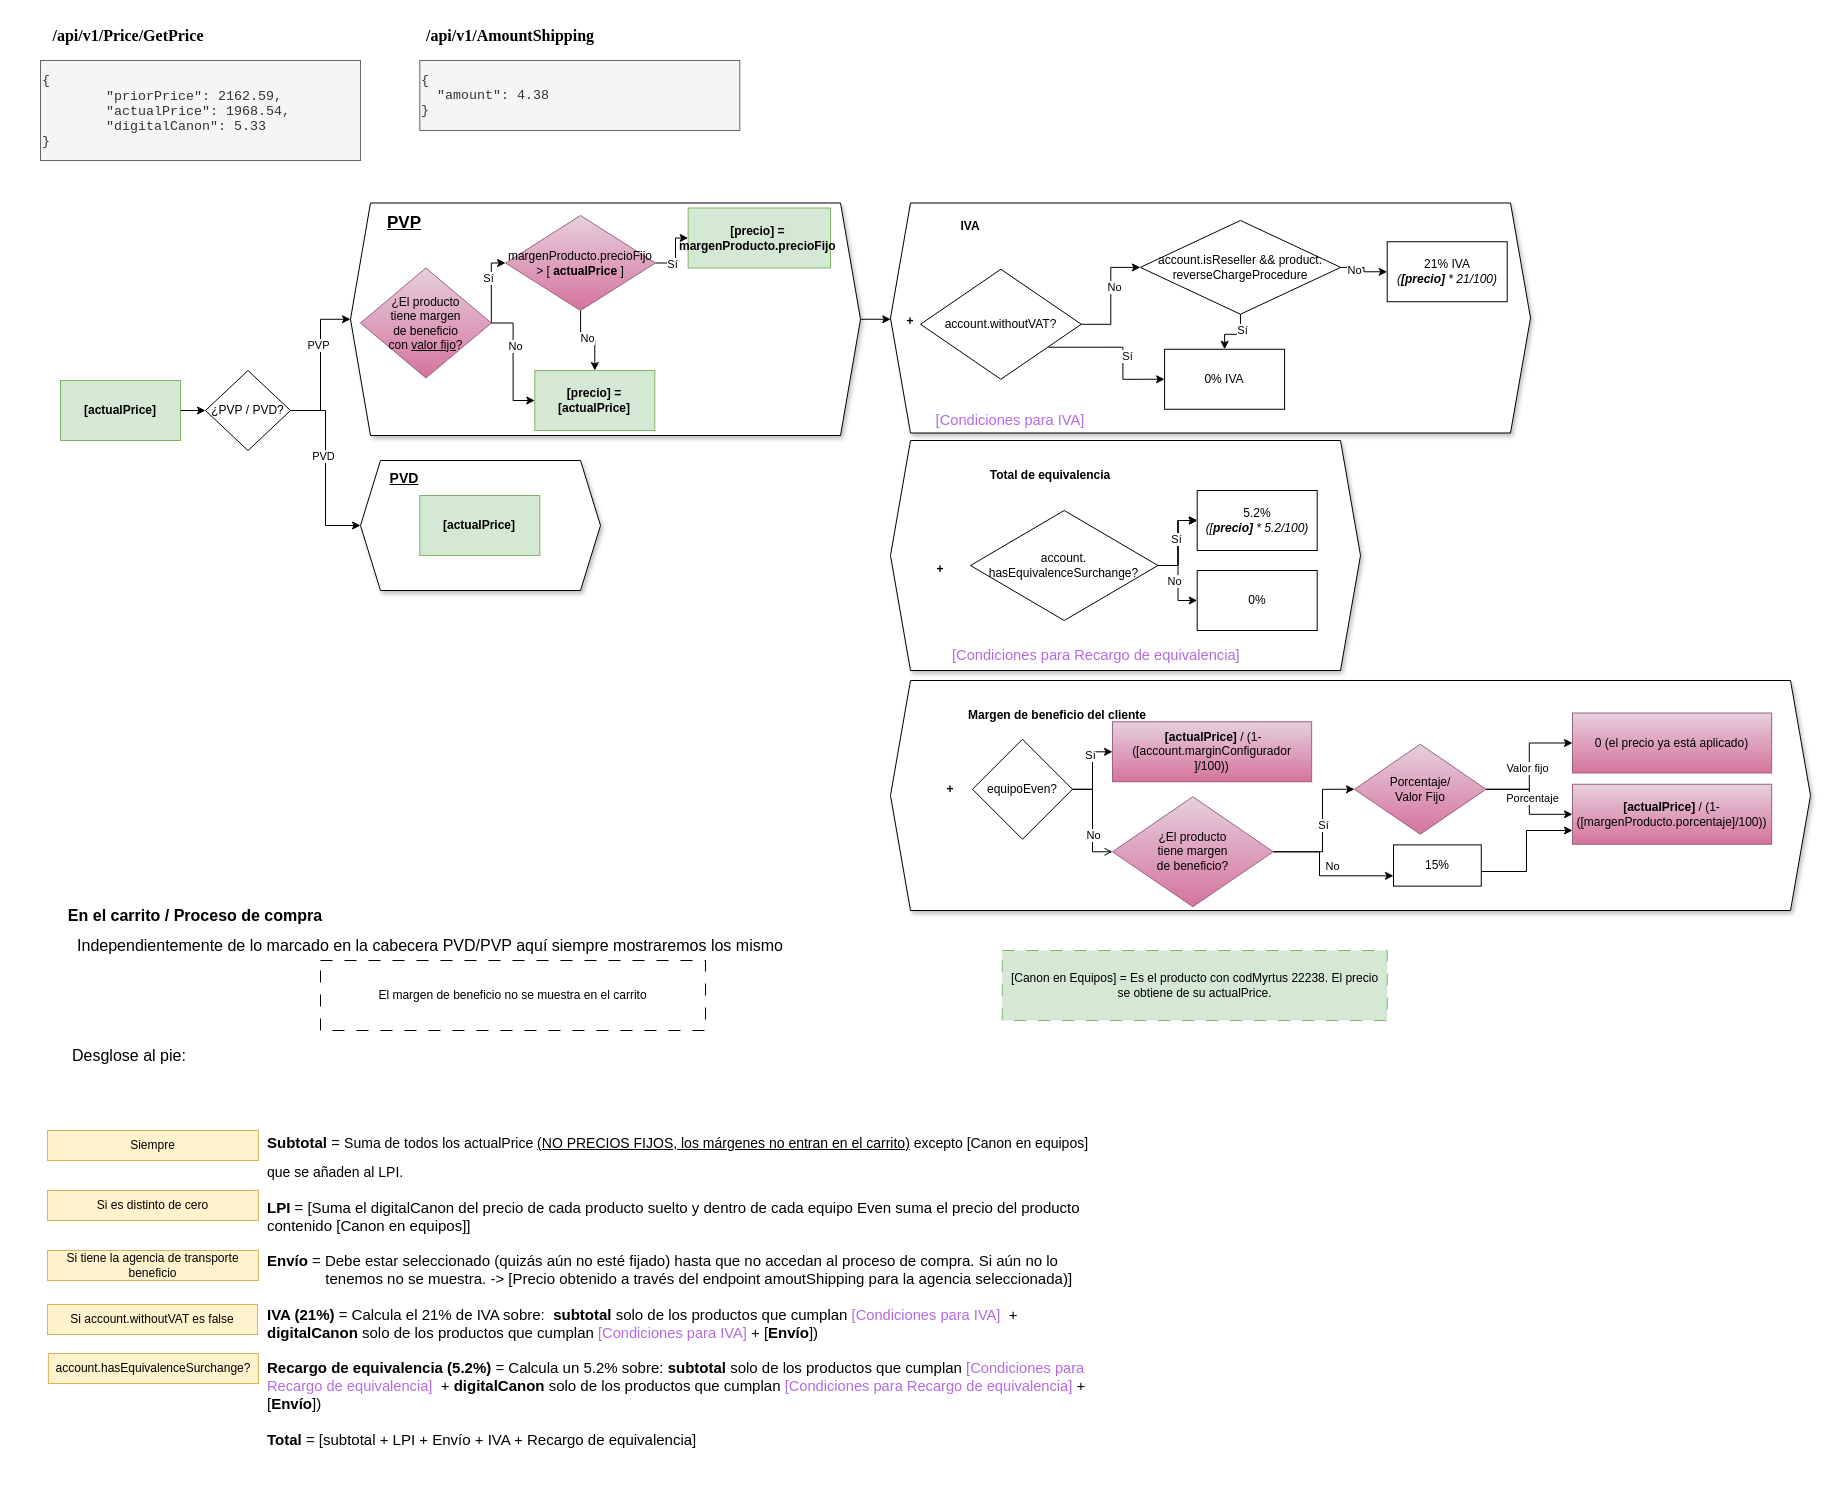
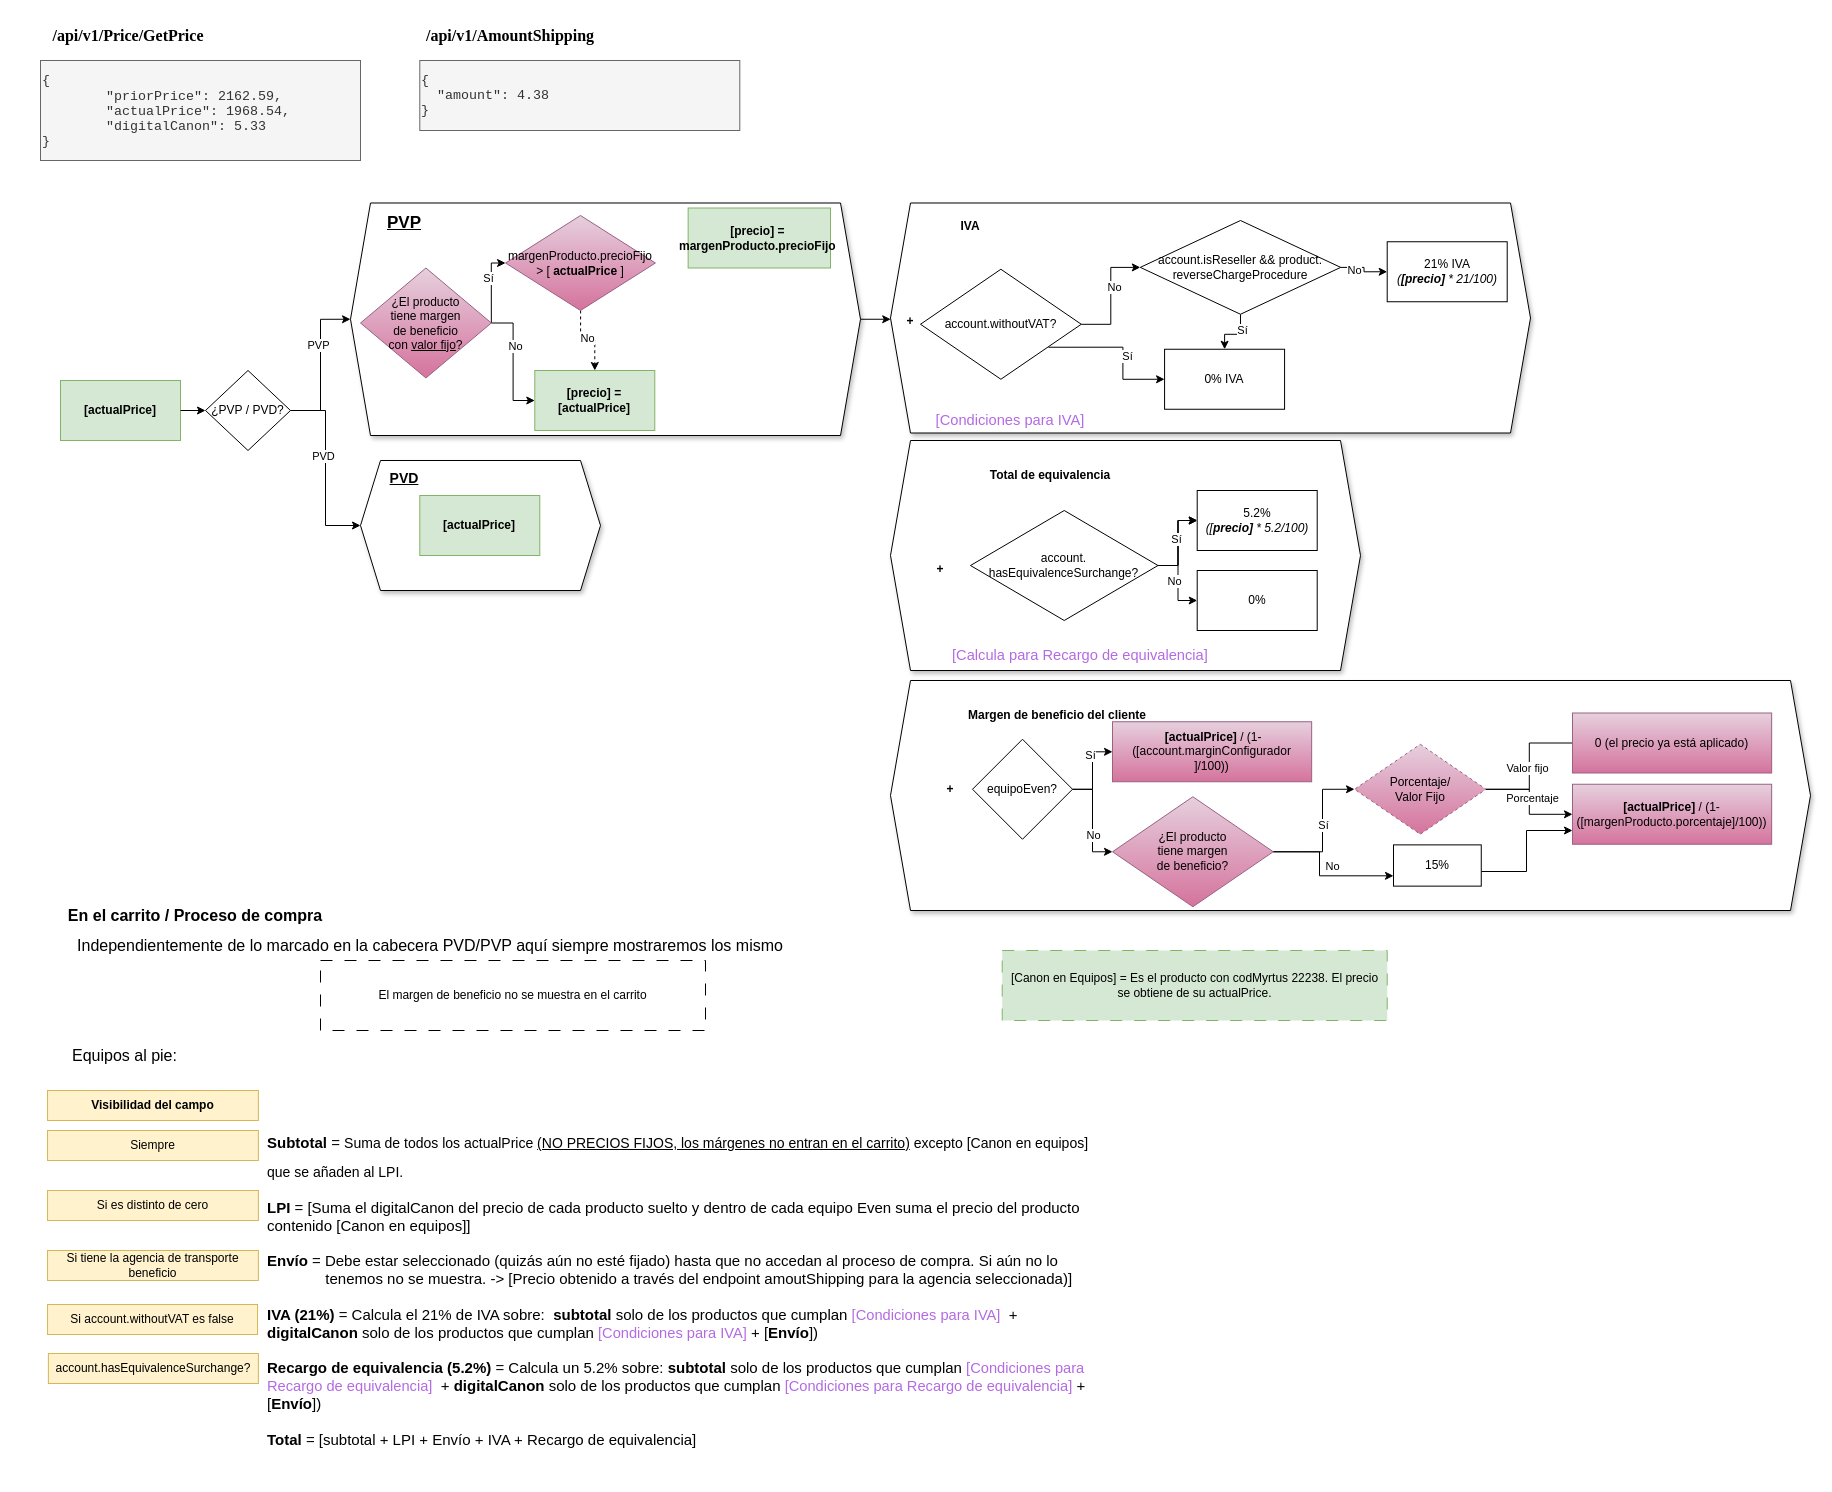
(676, 258) -> none
(581, 322) -> (581, 322)
(1080, 655) -> (1066, 655)
(1564, 743) -> (1566, 743)
(1420, 789) -> (1420, 789)
(1106, 852) -> (1104, 852)
(132, 1056) -> (127, 1056)
none -> (153, 1106)
